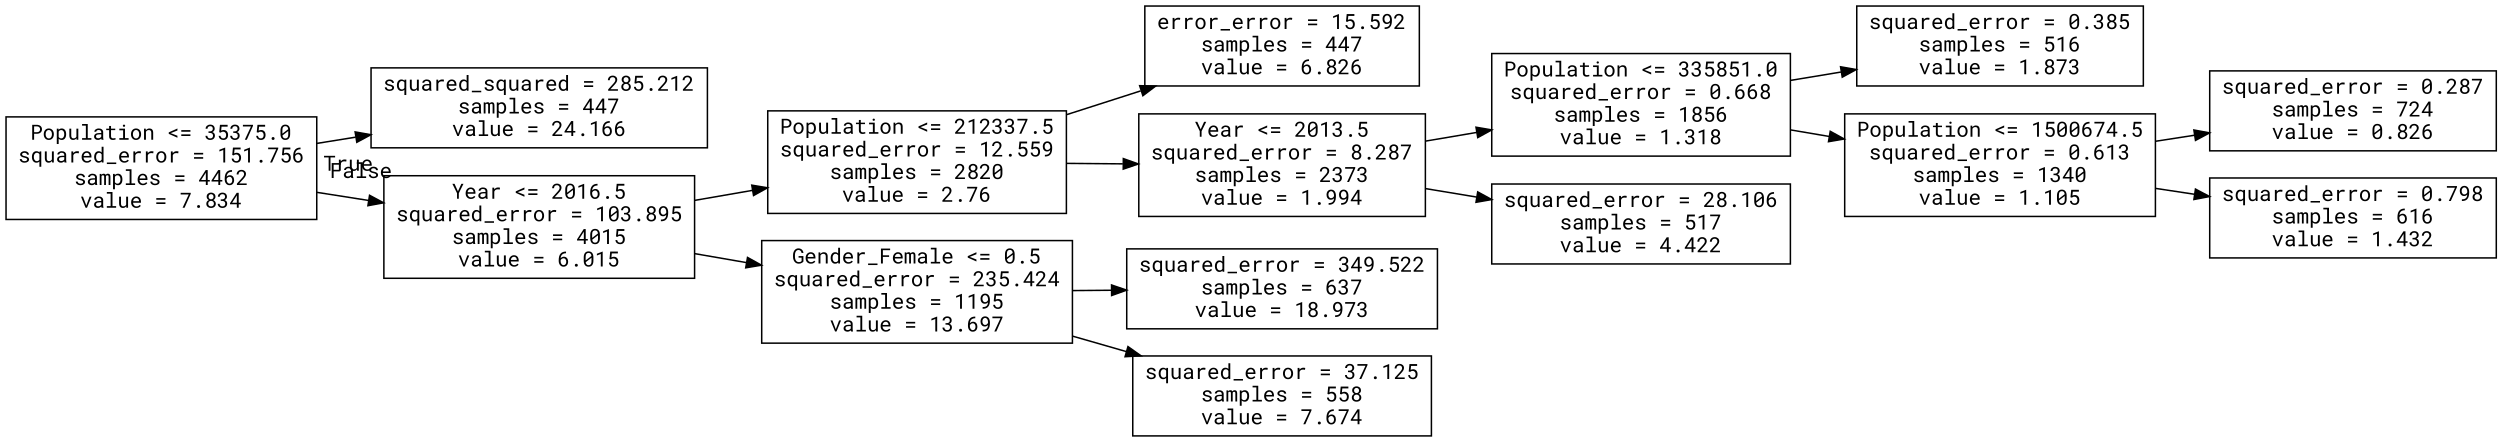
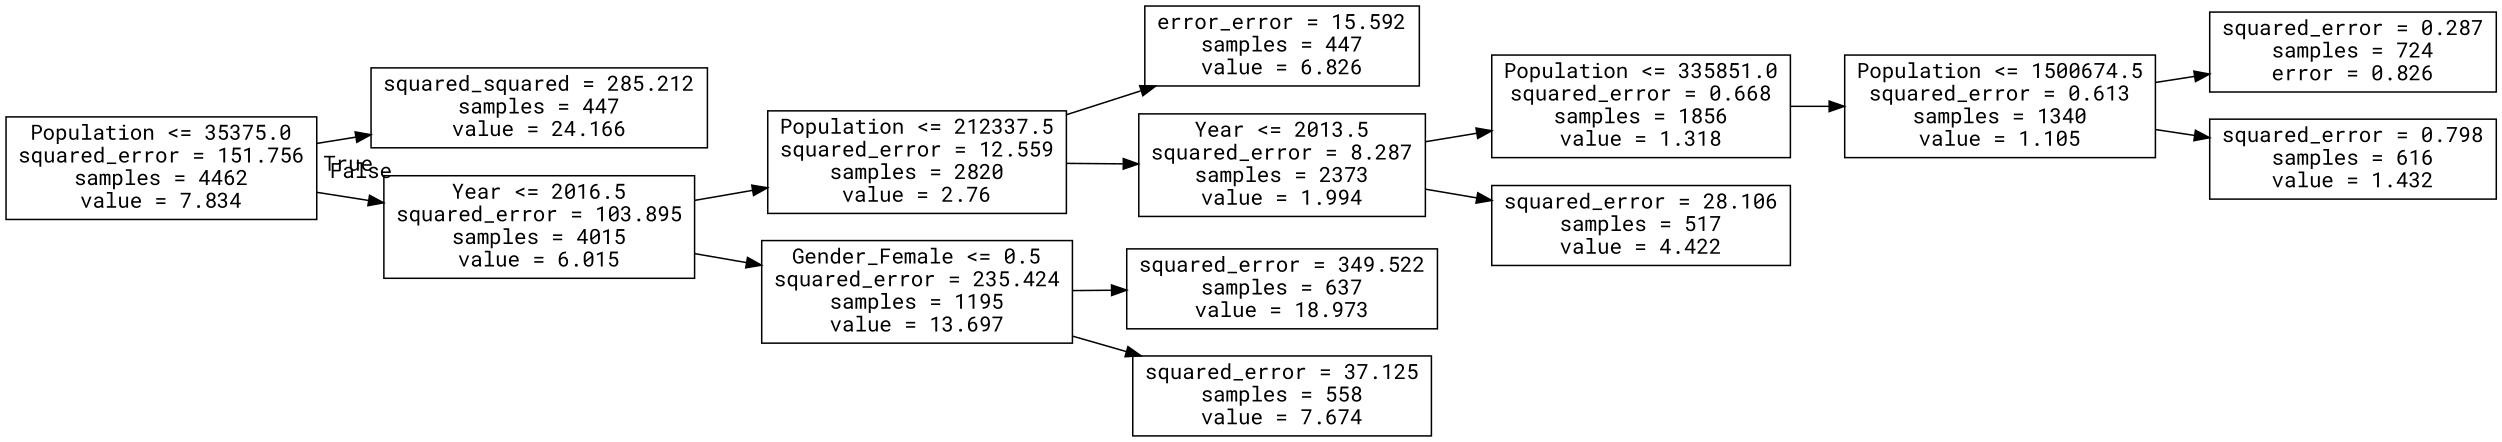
(2000, 46) -> none
(2353, 111) -> (2353, 52)
